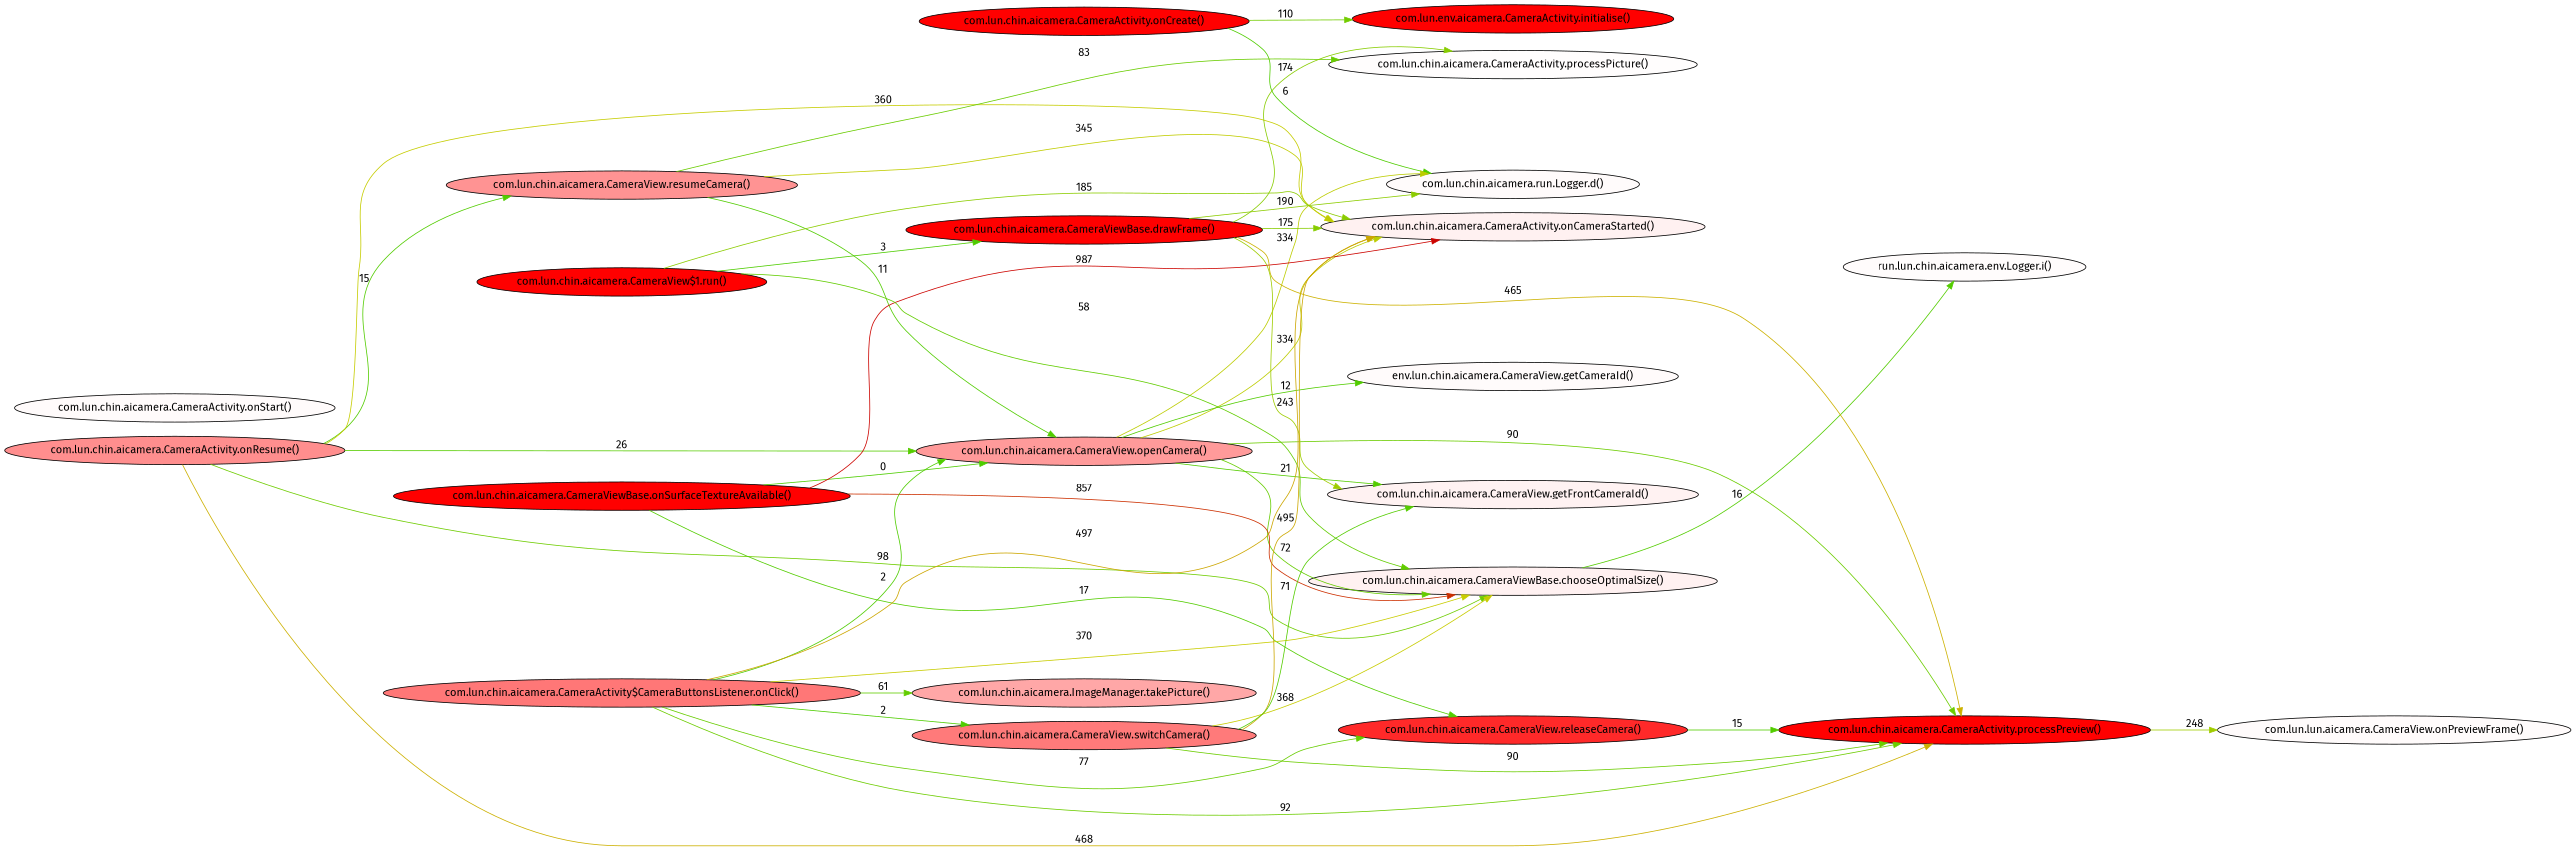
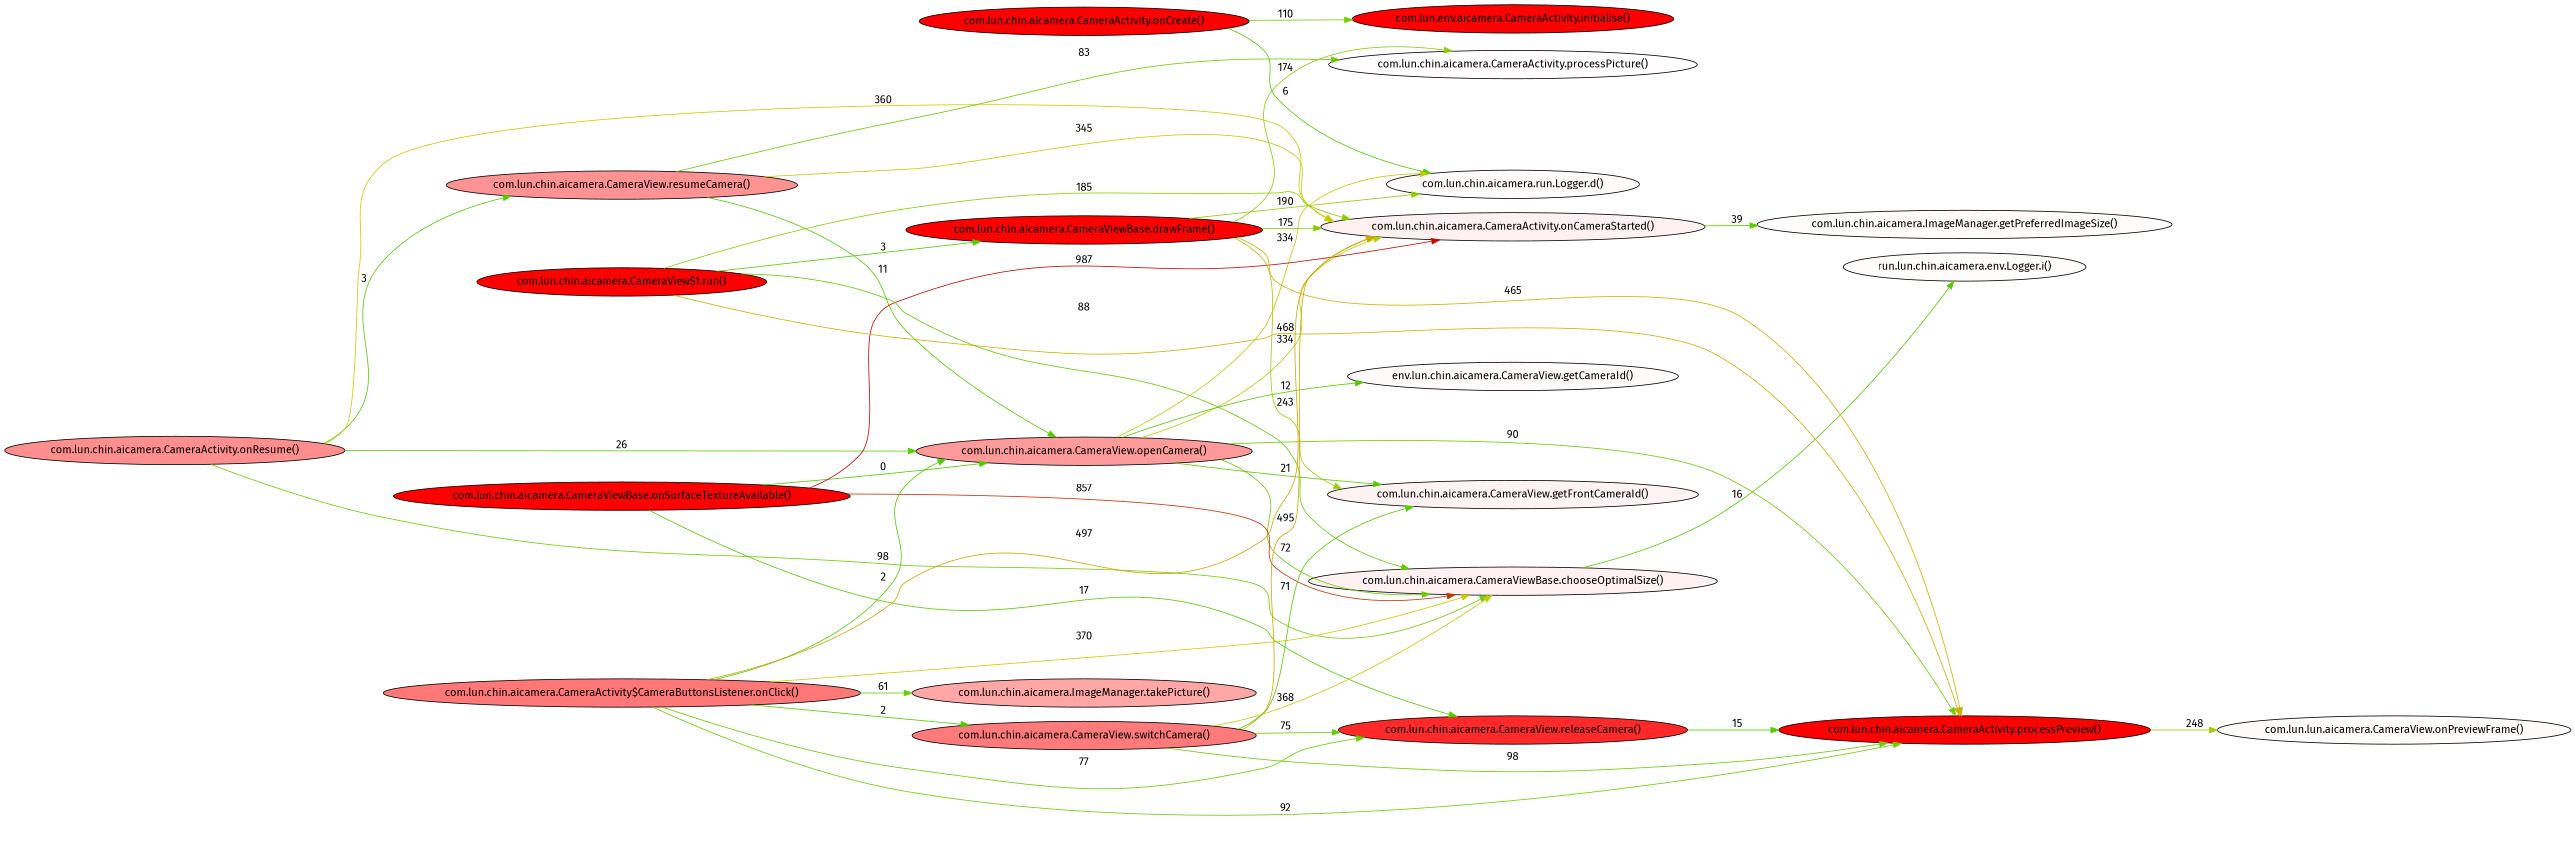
none -> (1965, 224)
(364, 279) -> (364, 279)
(1084, 308) -> (1084, 308)
(175, 408) -> none
none -> (1293, 733)
(1513, 757) -> (1513, 757)
(976, 846) -> (1411, 331)
